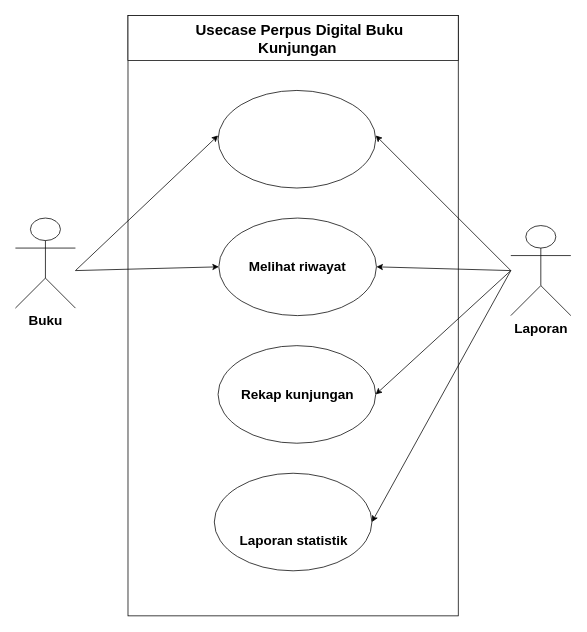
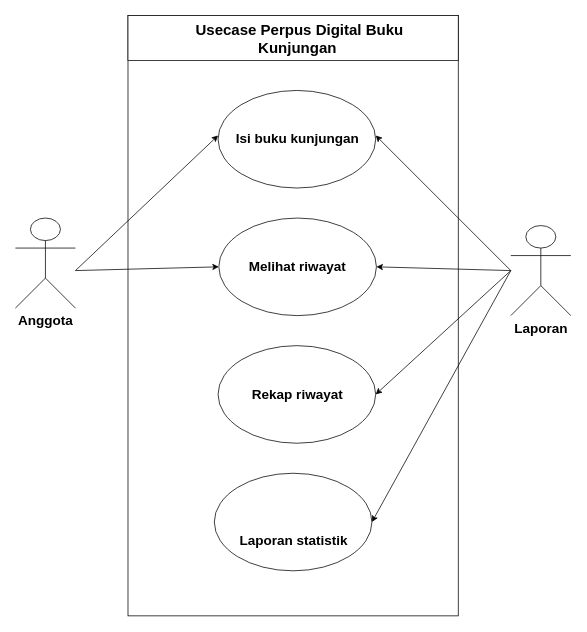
none -> (297, 139)
(46, 319) -> (46, 319)
(297, 394) -> (297, 394)
